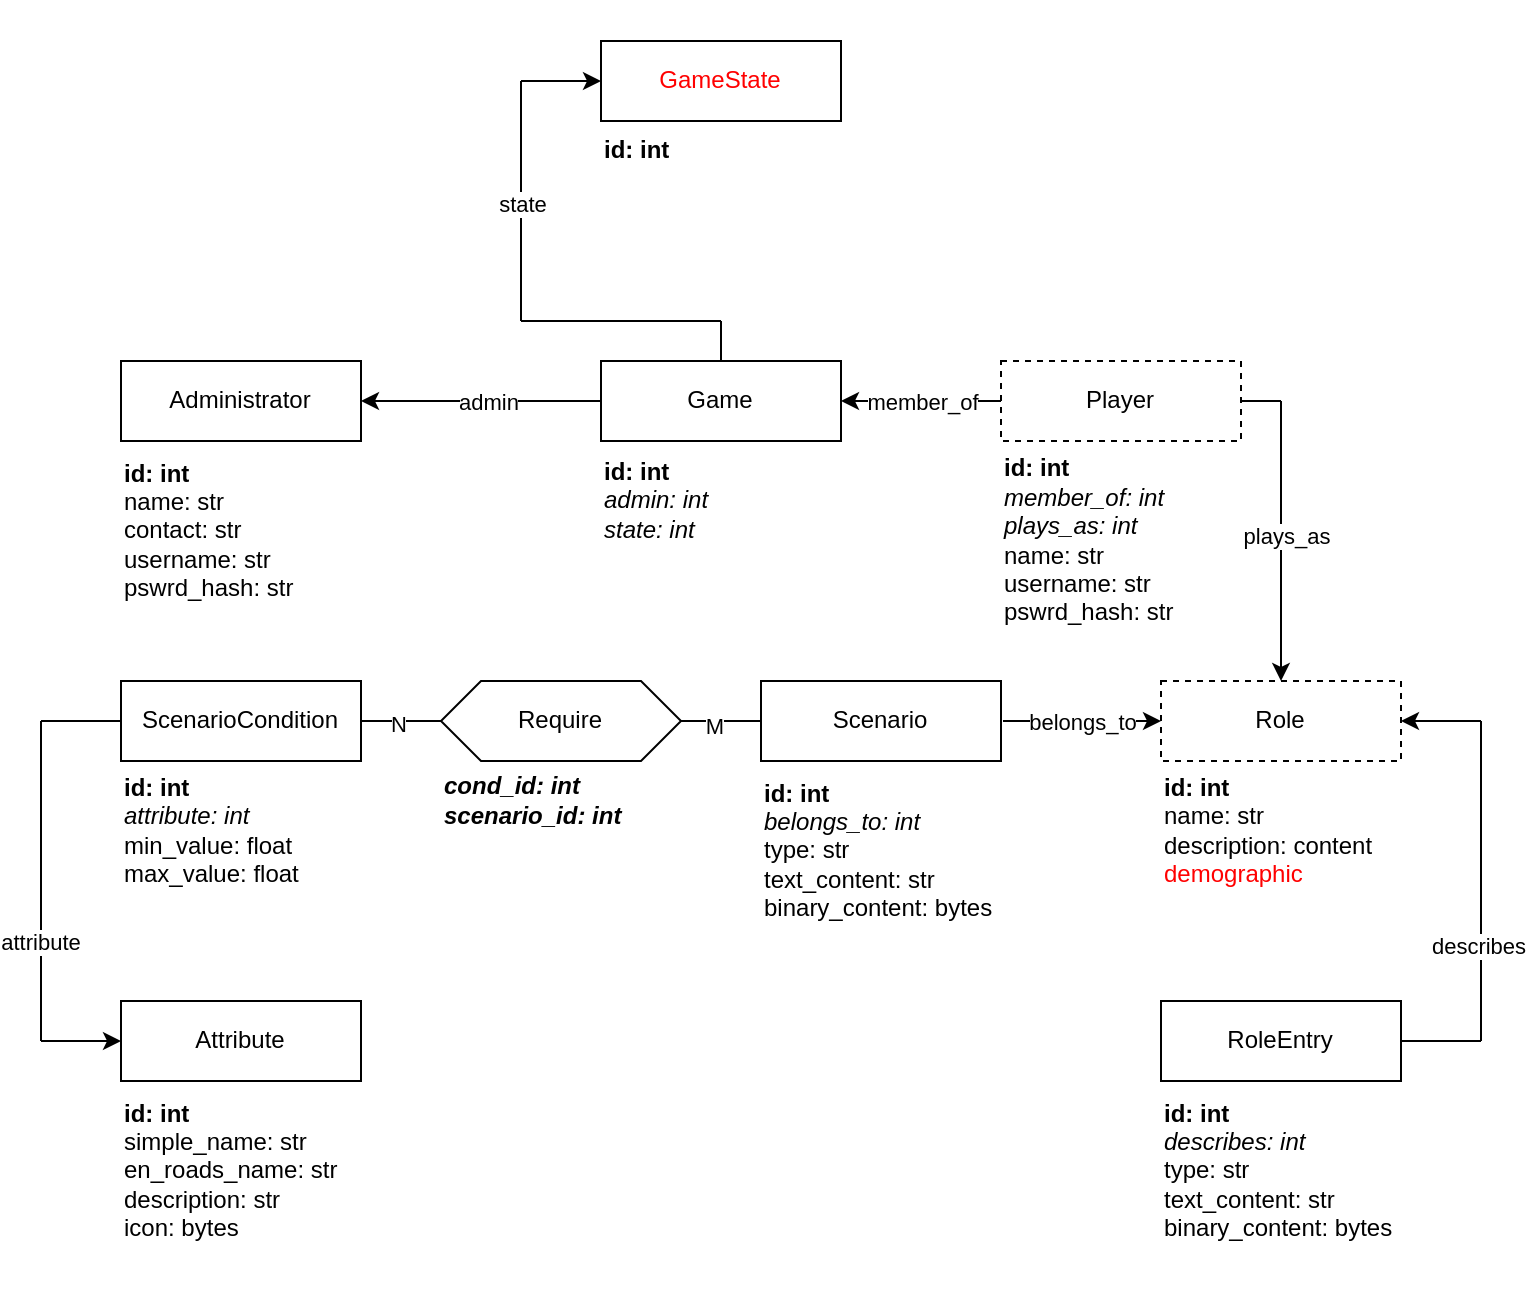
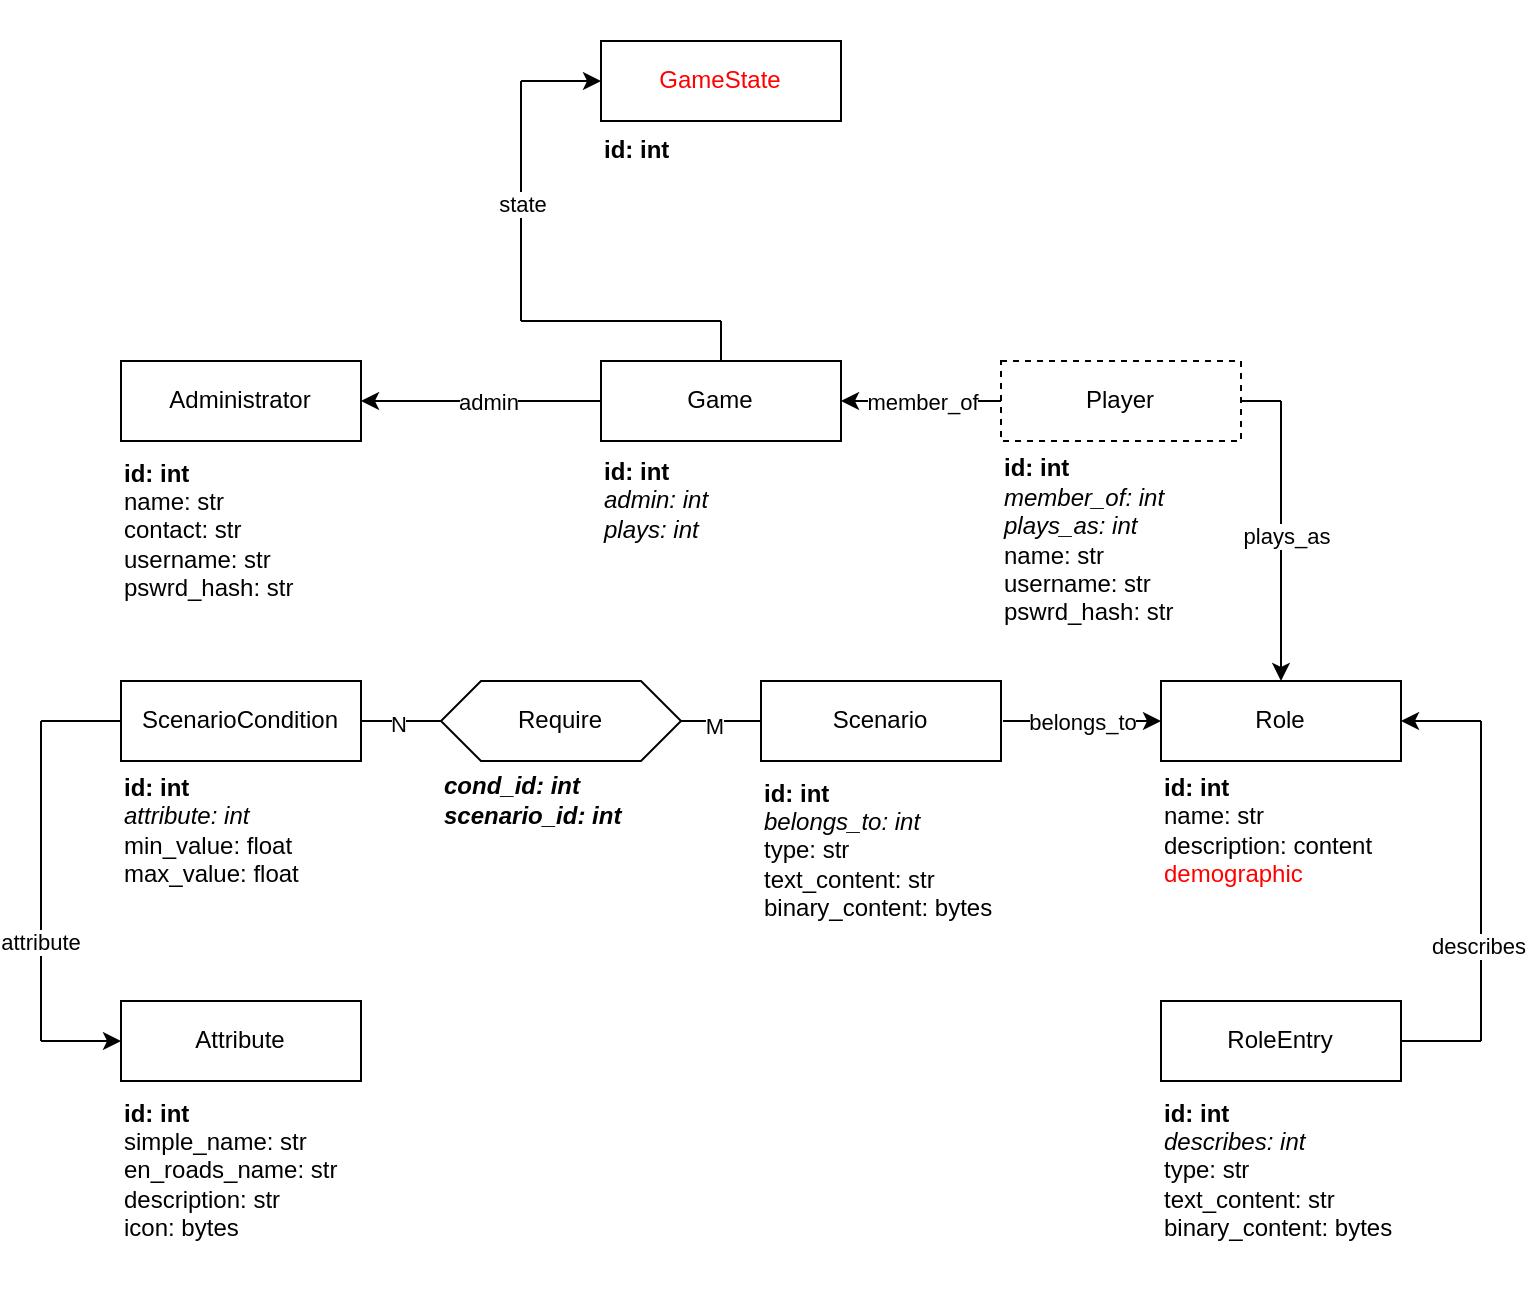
(663, 501) -> (660, 501)
(1281, 721) -> (1281, 721)
